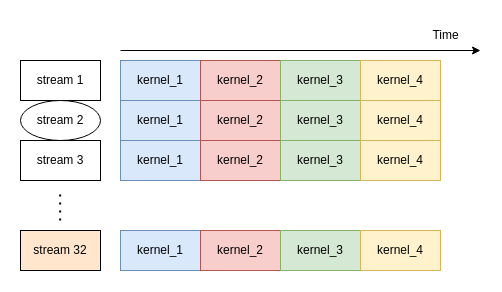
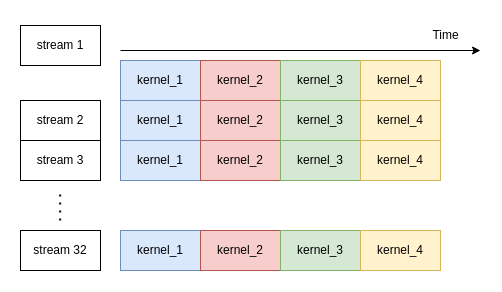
(61, 81) -> (61, 46)
(61, 121) -> (61, 121)
(61, 251) -> (61, 251)
